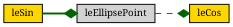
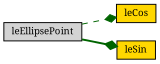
(54, 13) -> (94, 42)
